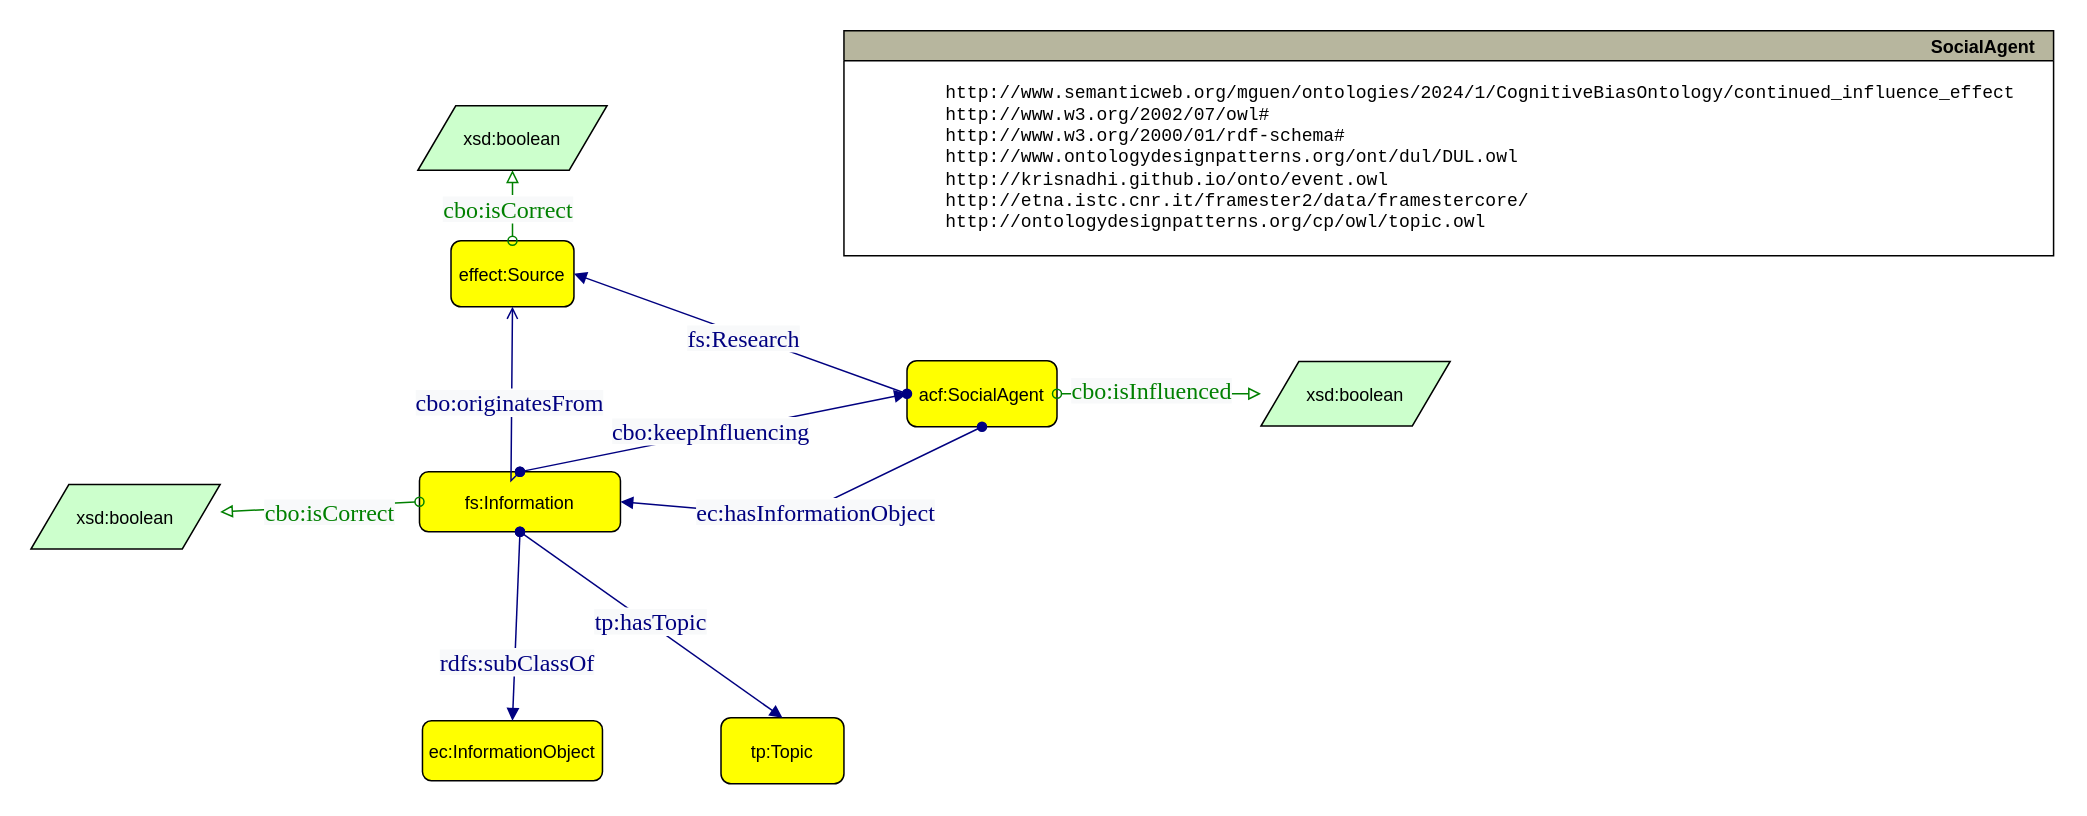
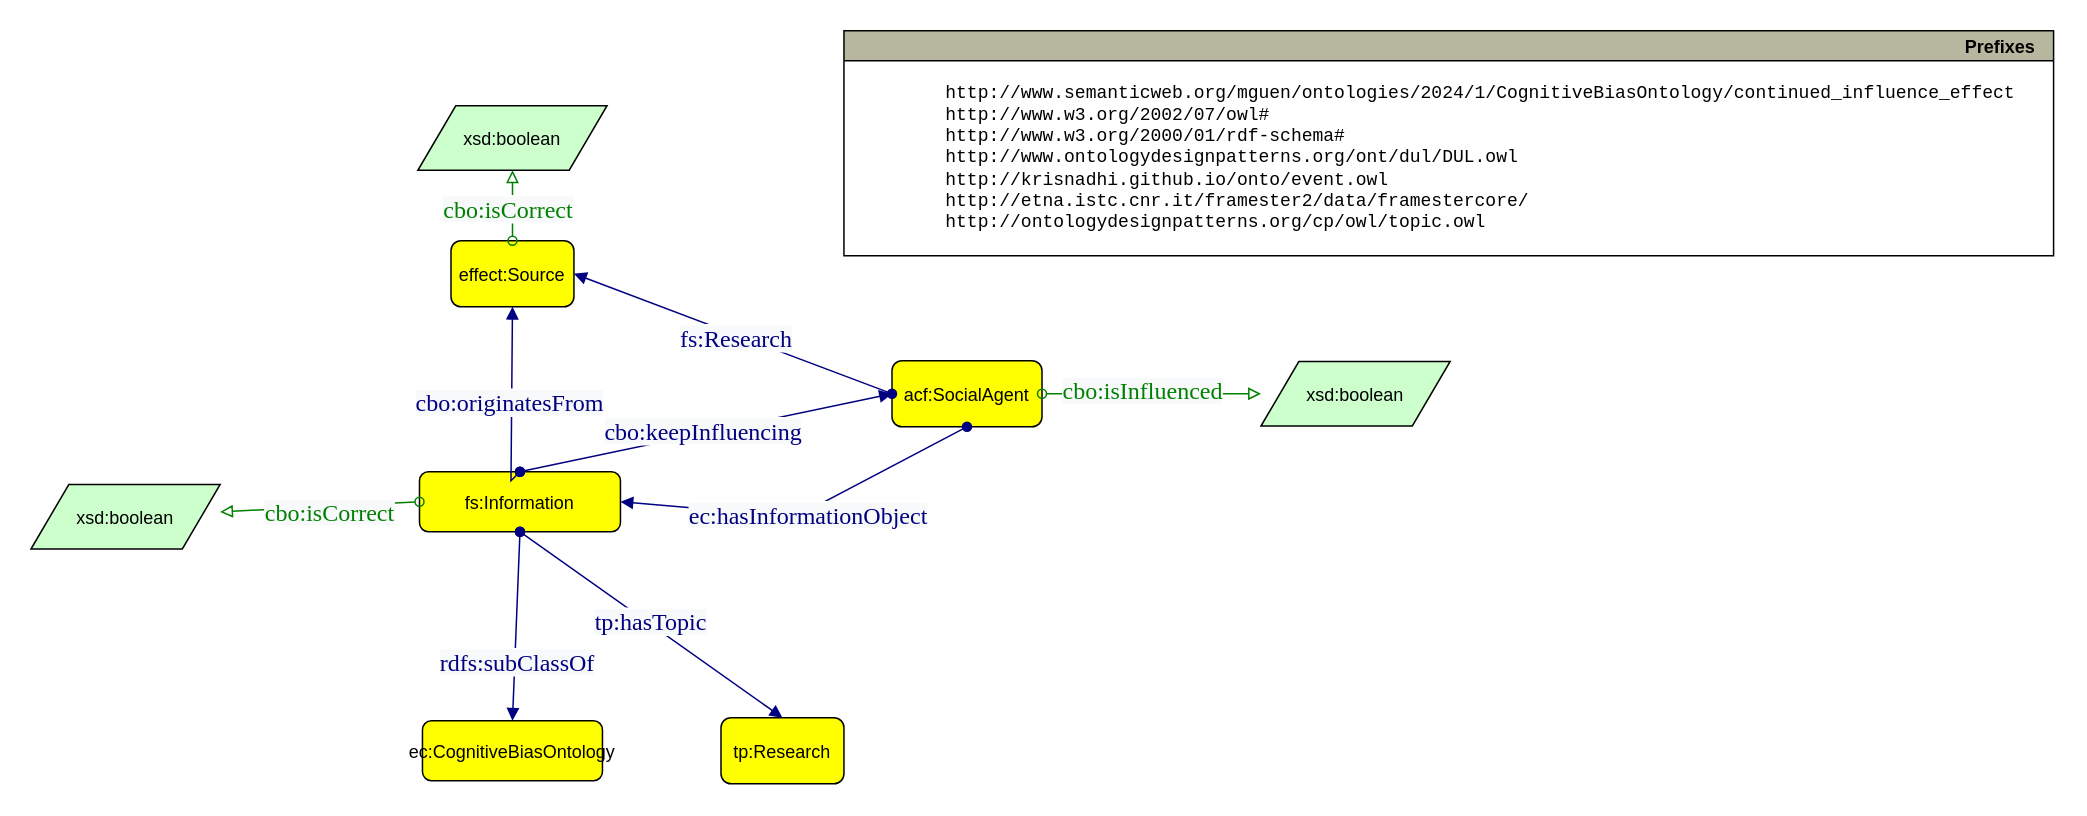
(1984, 47) -> (1997, 47)
(512, 316) -> (512, 320)
(982, 394) -> (967, 394)
(511, 752) -> (511, 752)
(781, 752) -> (781, 752)
